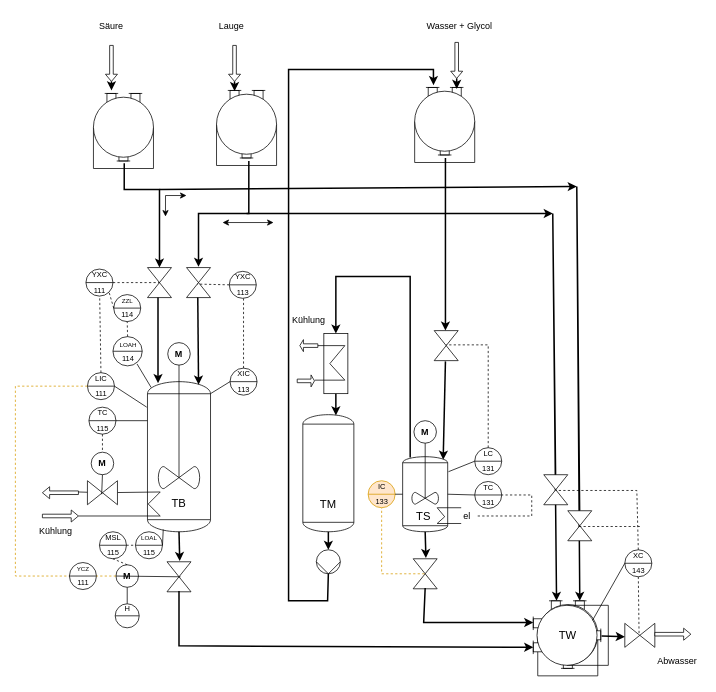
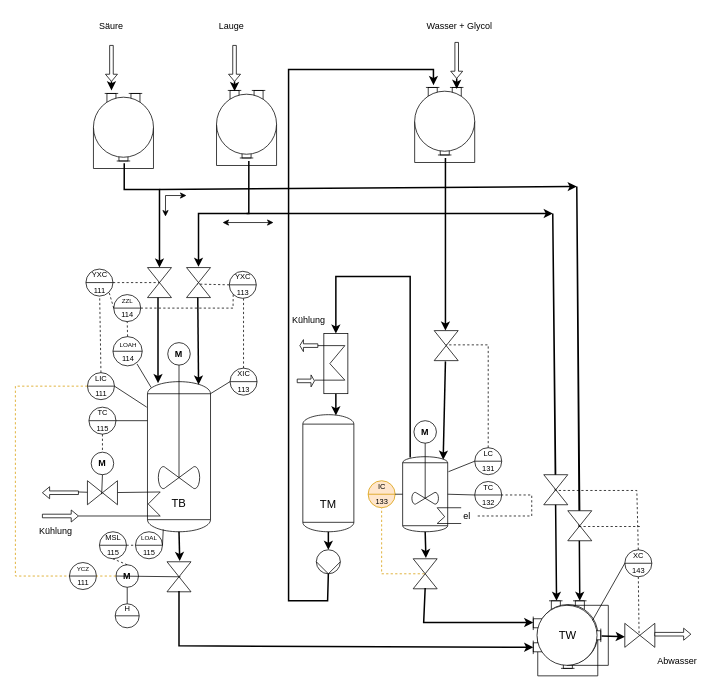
none -> (193, 308)
(488, 495) -> (488, 495)
(423, 516) -> none
